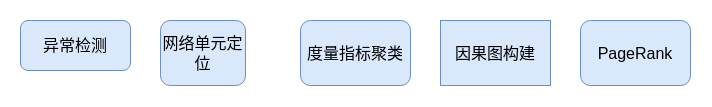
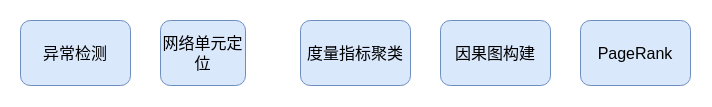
(76, 46) -> (76, 53)
(496, 53) -> (496, 53)
